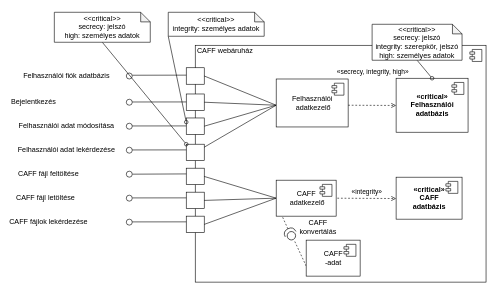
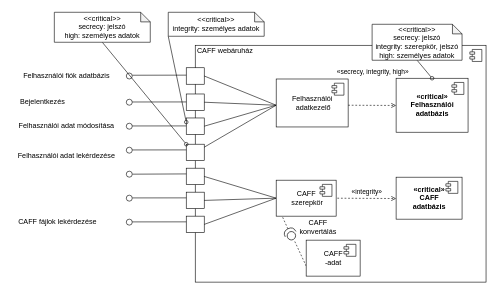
(33, 102) -> (42, 102)
(66, 150) -> (66, 156)
(48, 174) -> none
(45, 198) -> none
(307, 198) -> (307, 198)
(48, 222) -> (57, 222)
